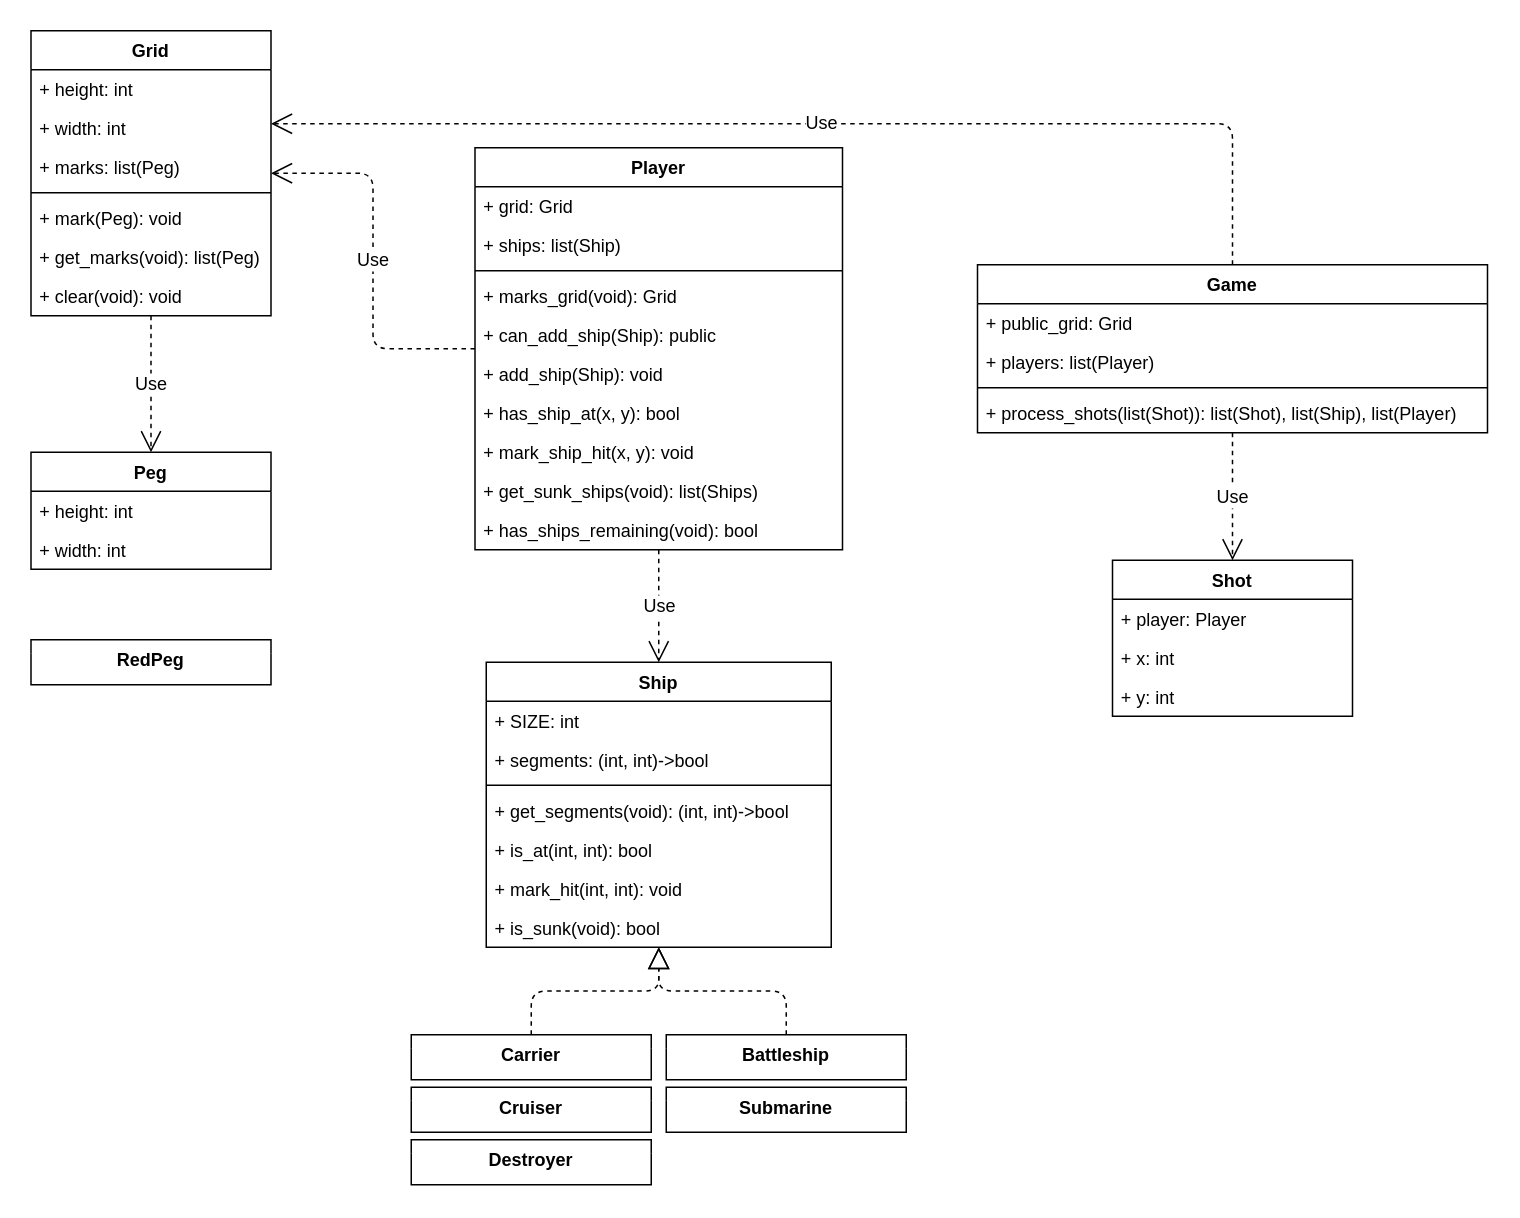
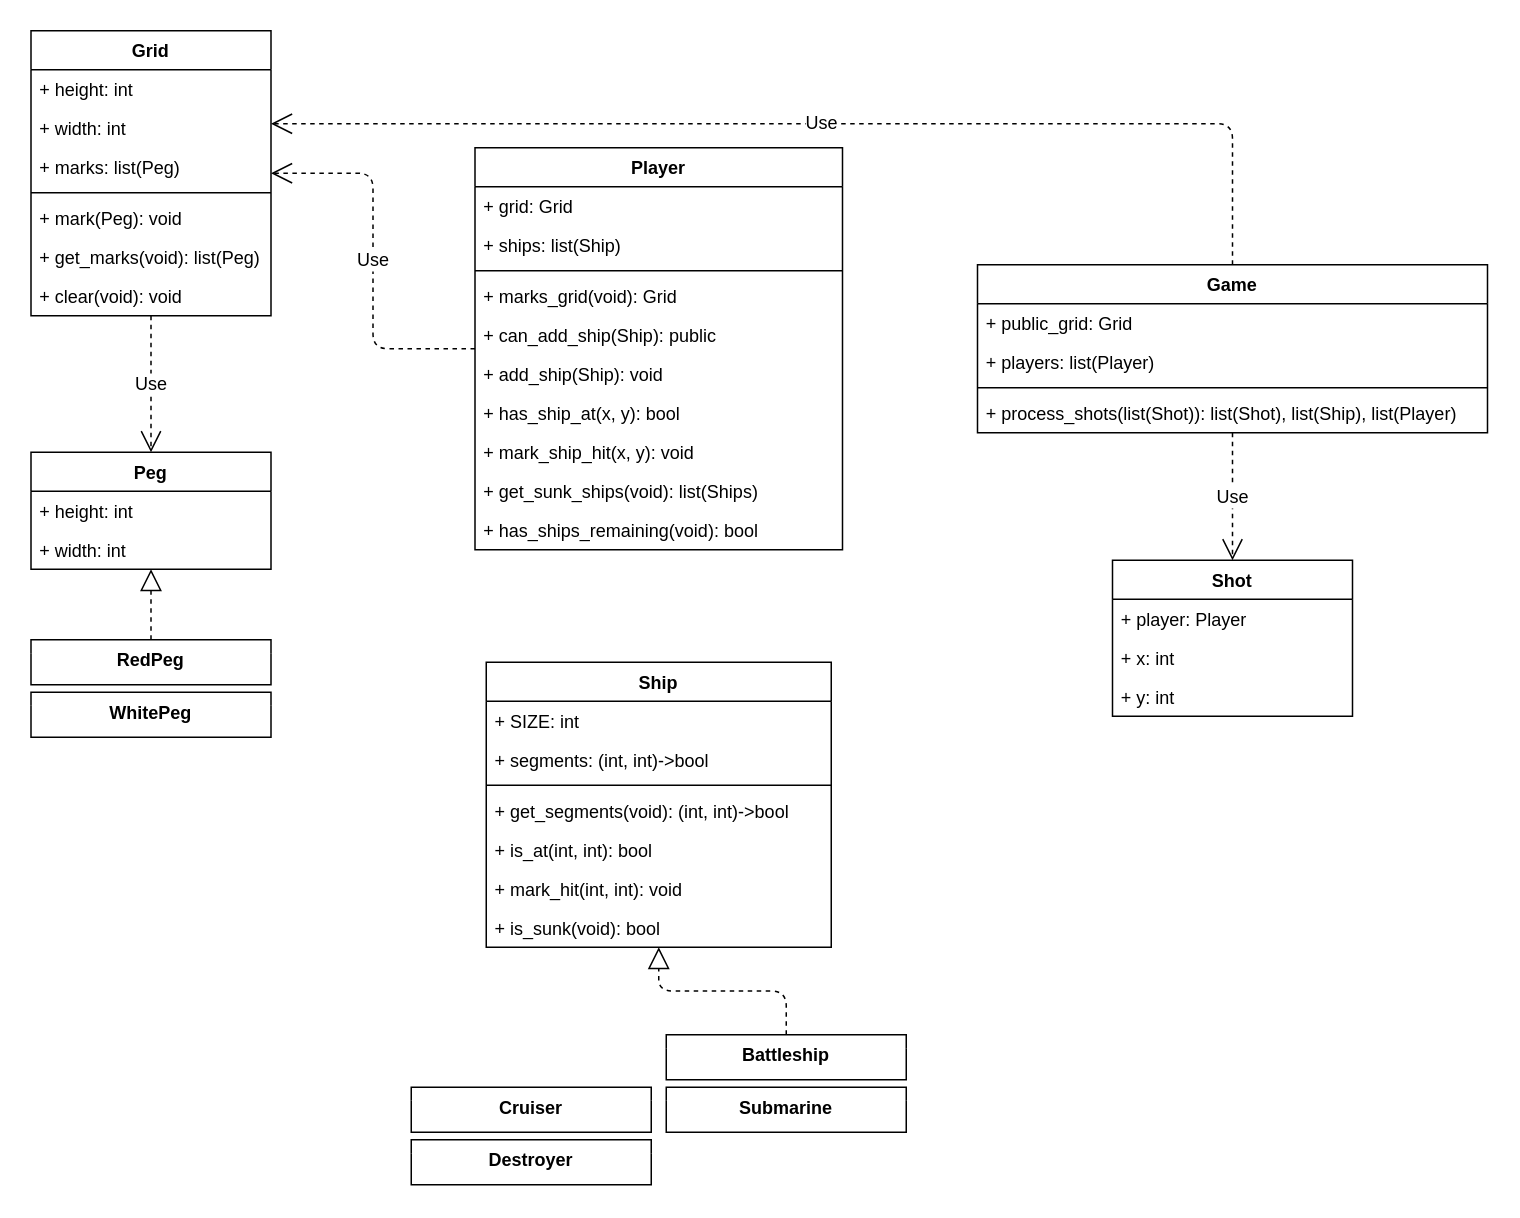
none -> (151, 616)
(659, 629) -> none
none -> (151, 715)
(576, 991) -> none
(531, 1057) -> none
